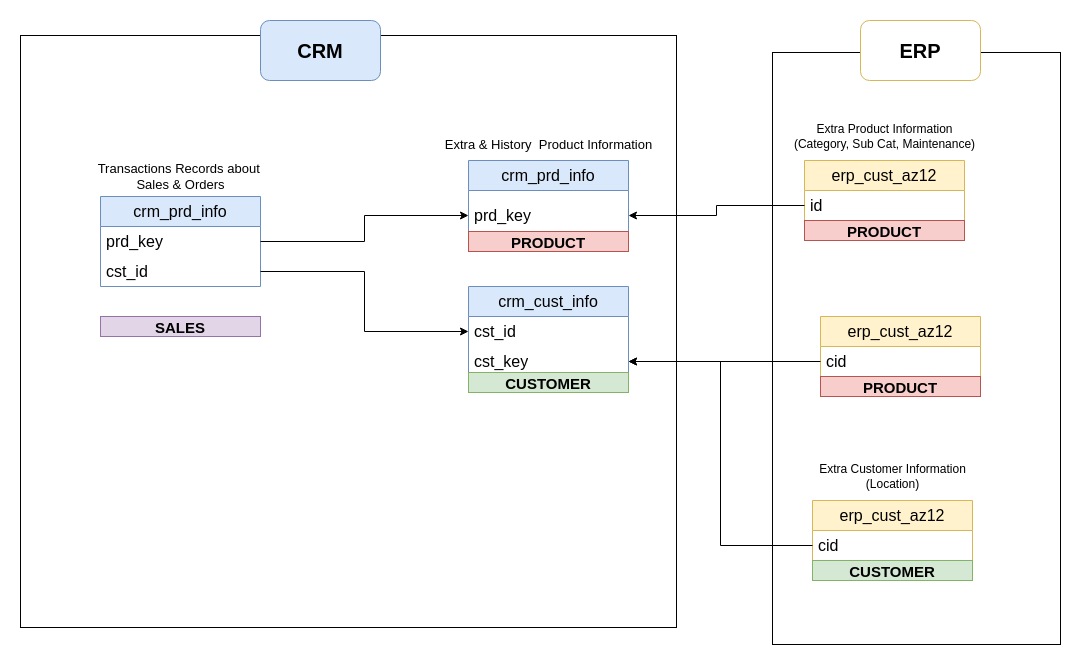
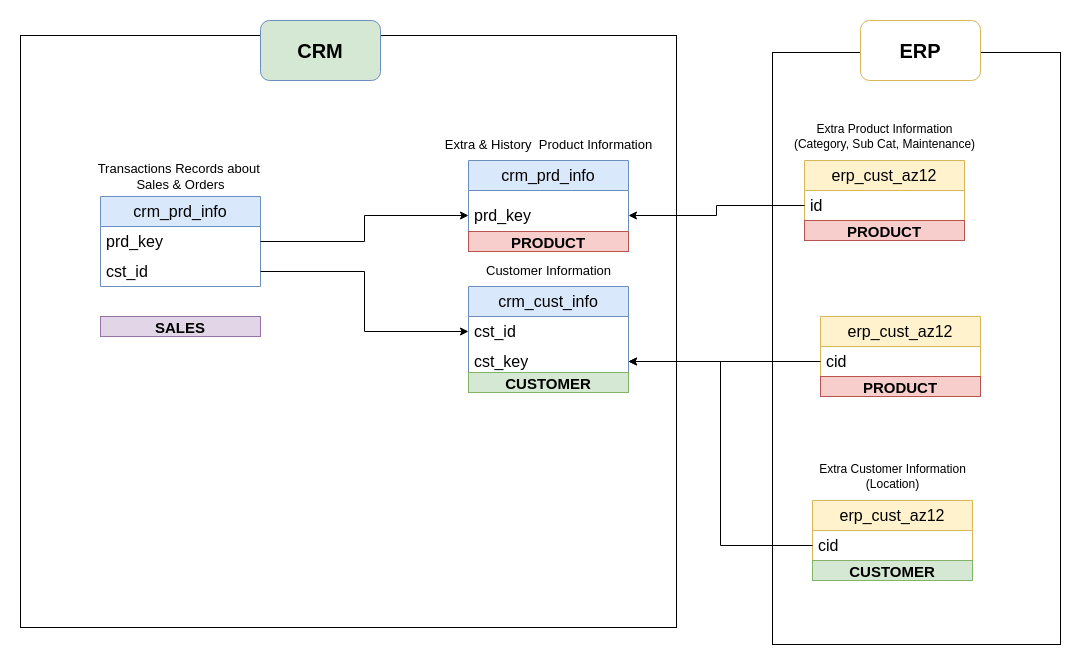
(321, 51) -> (321, 51)
none -> (549, 271)
